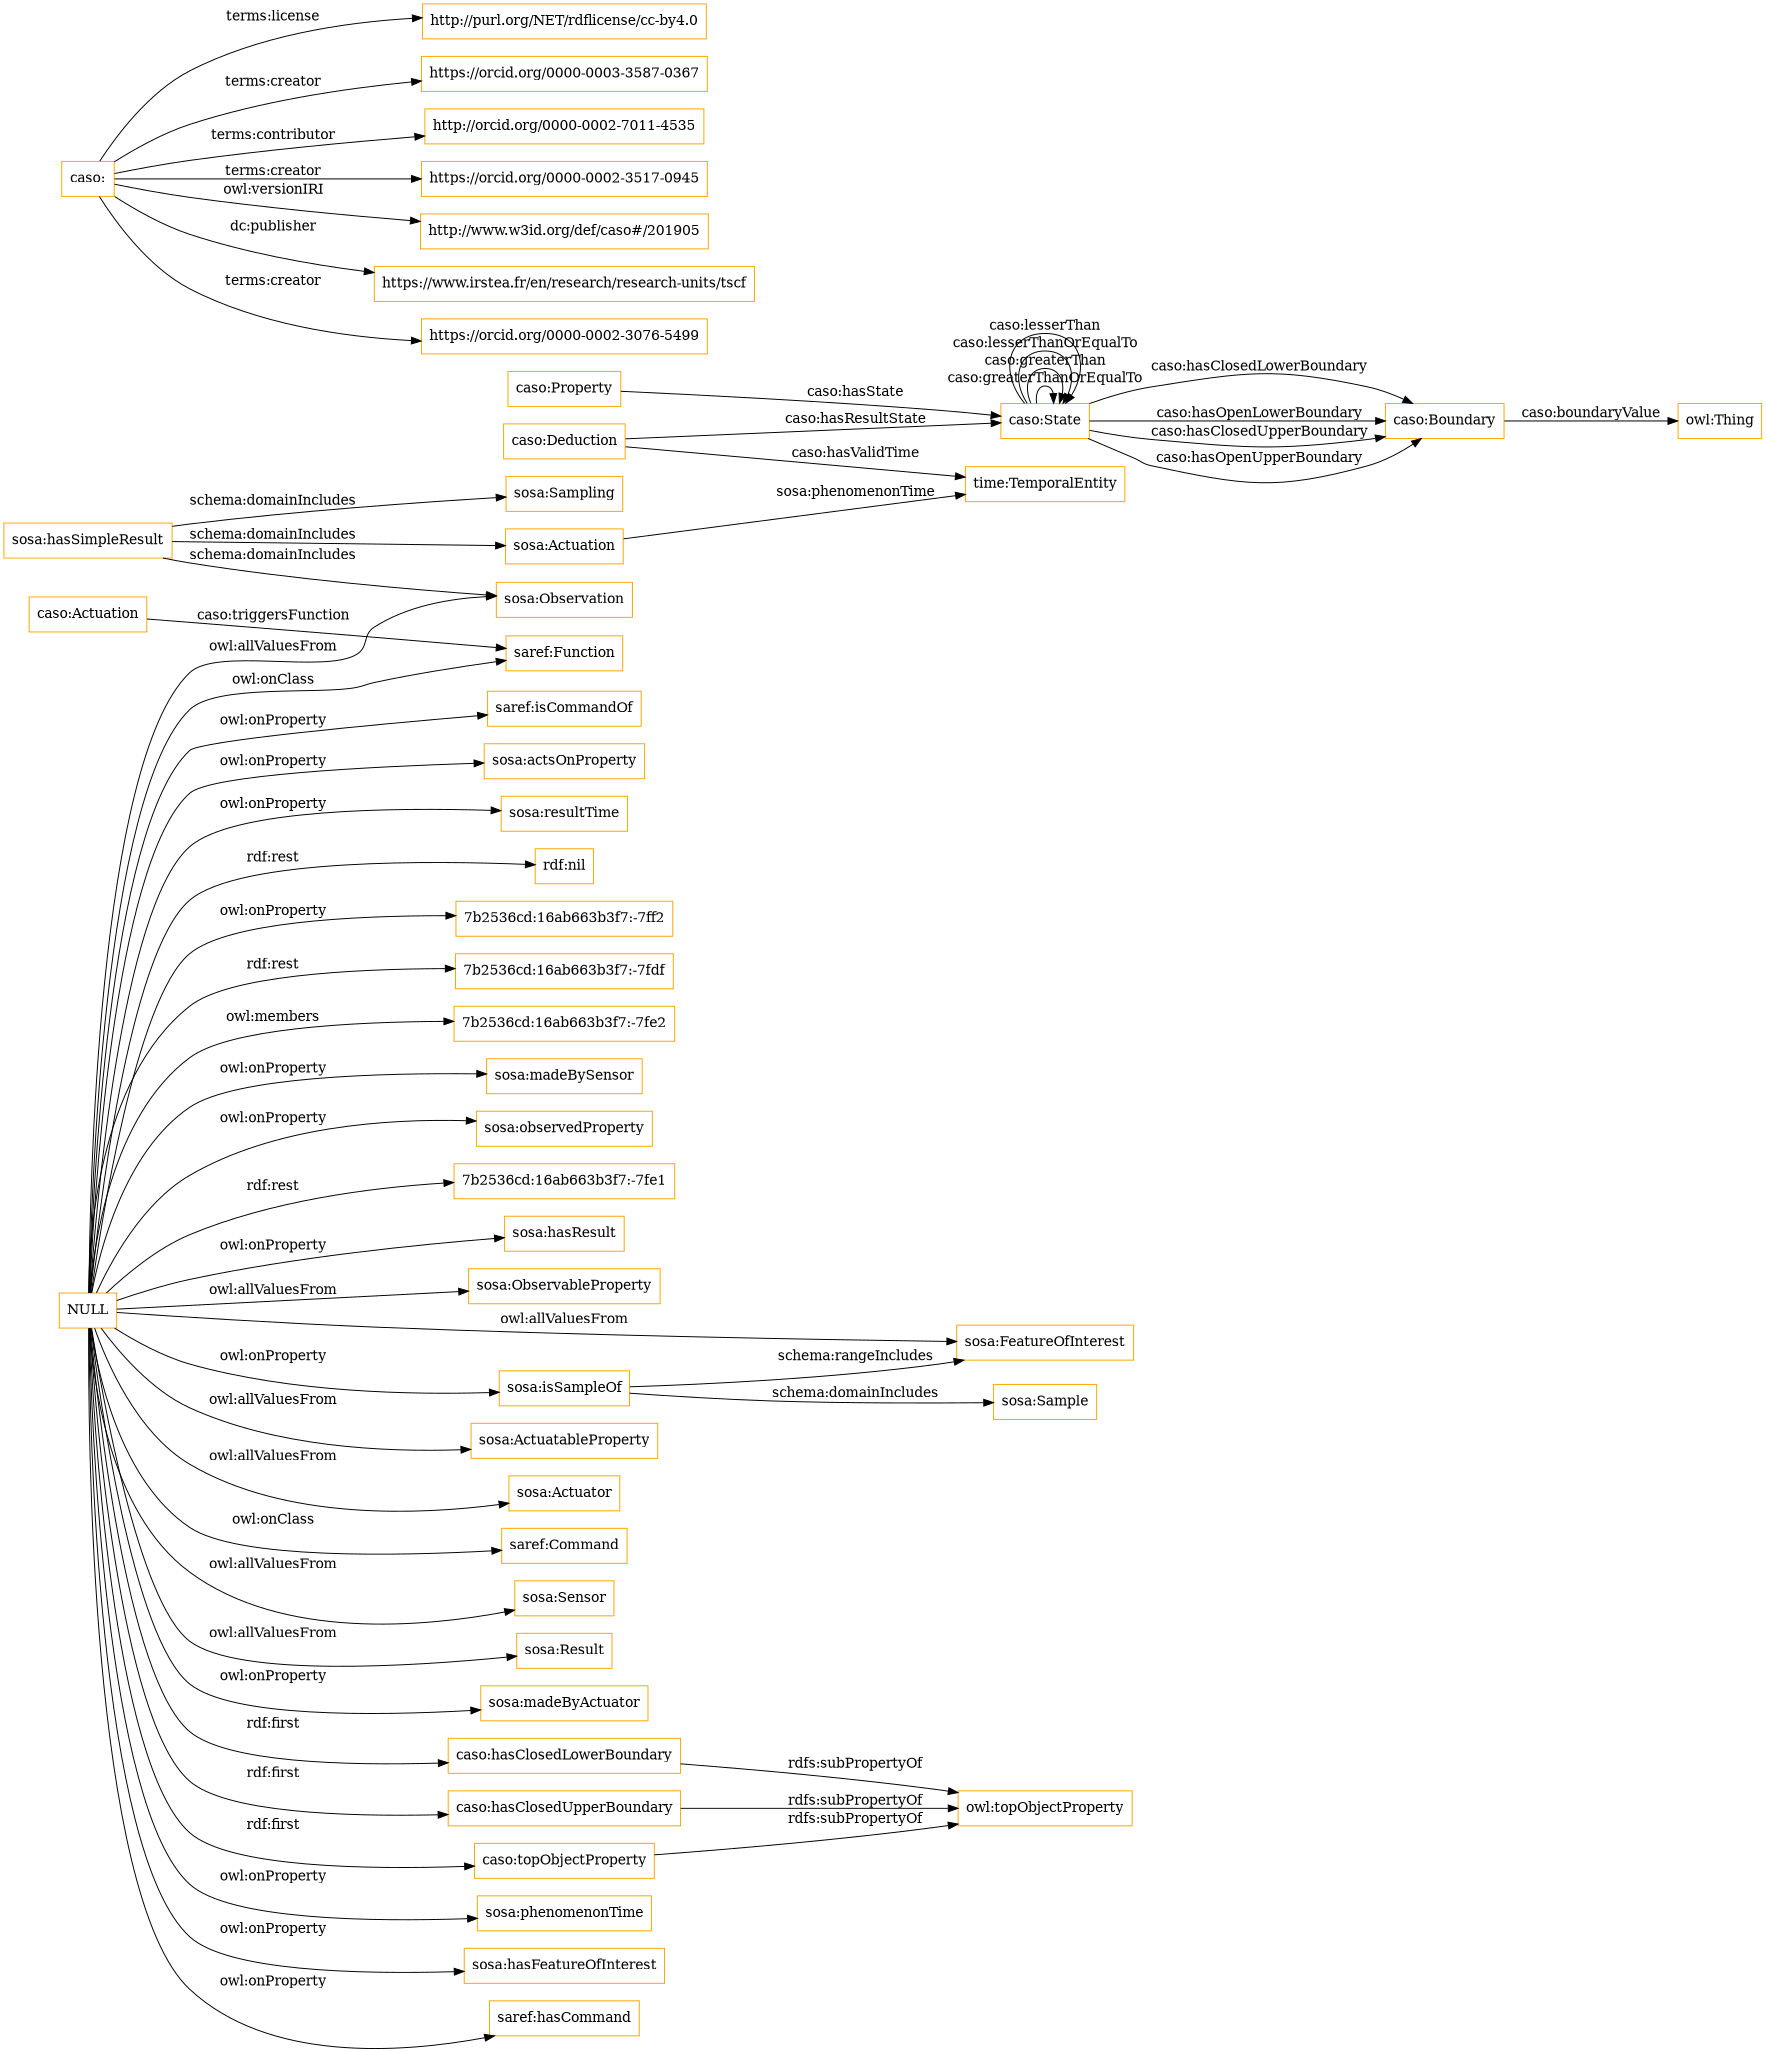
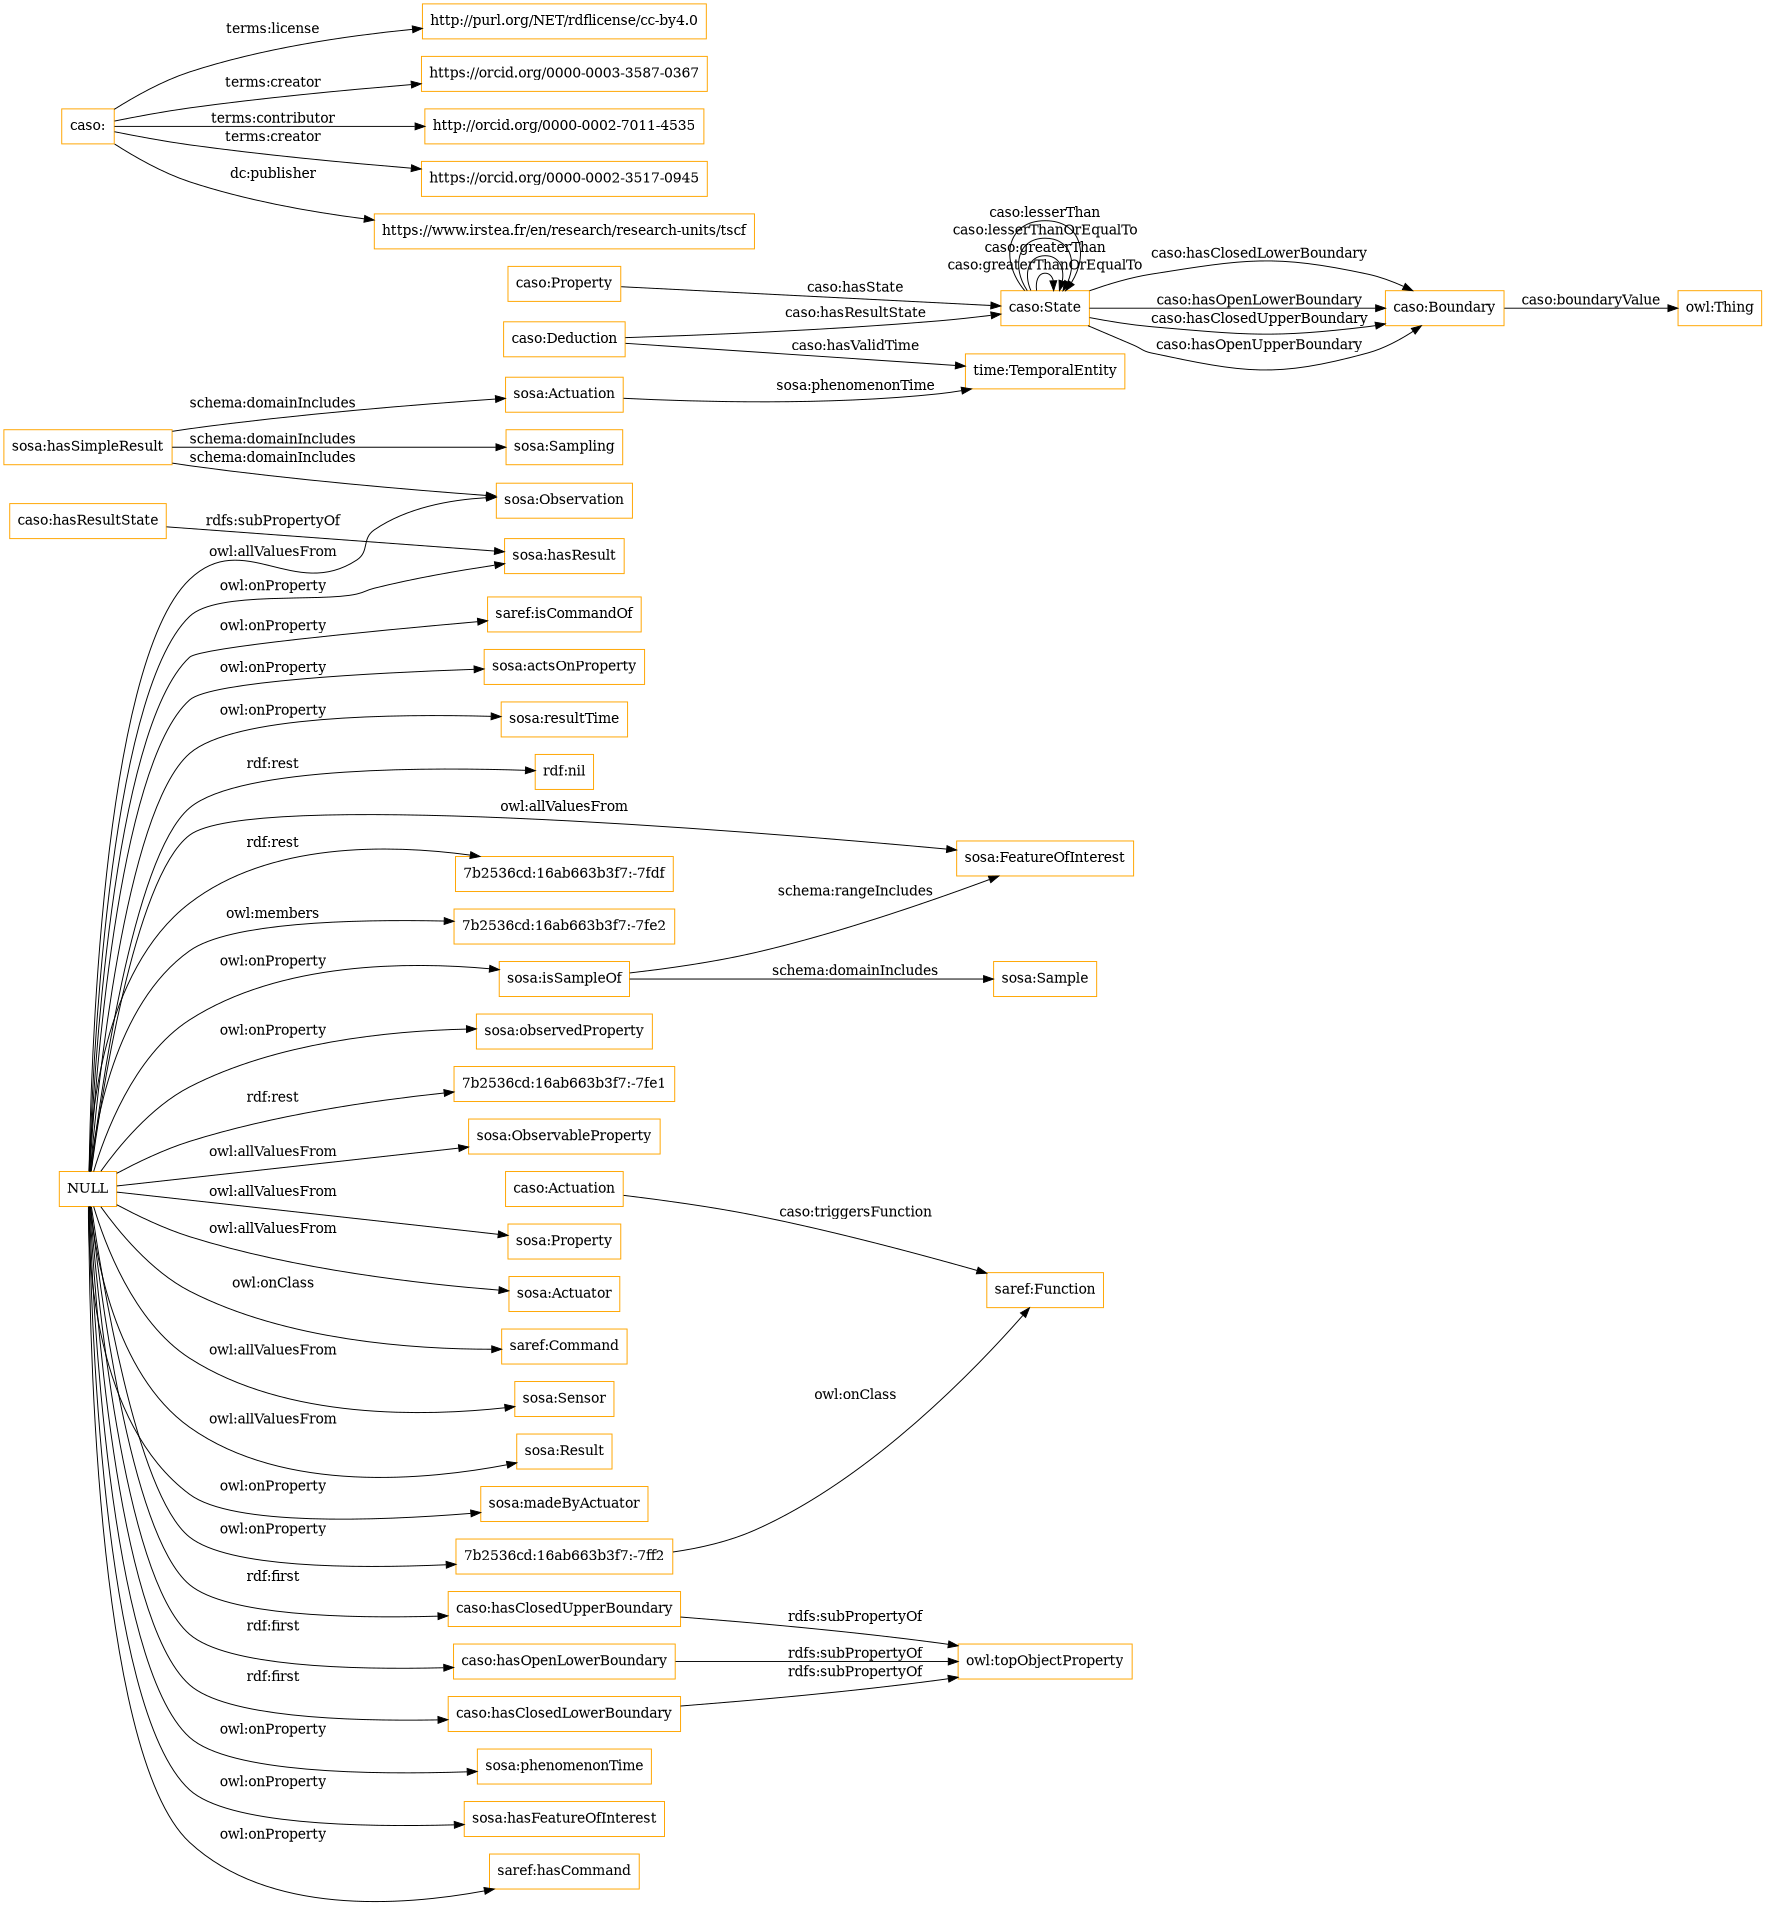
(564, 231) -> none
(564, 336) -> none
none -> (88, 521)
(134, 840) -> (866, 1463)
(564, 1076) -> none
(564, 1441) -> (564, 1241)
(564, 1861) -> (564, 1661)
